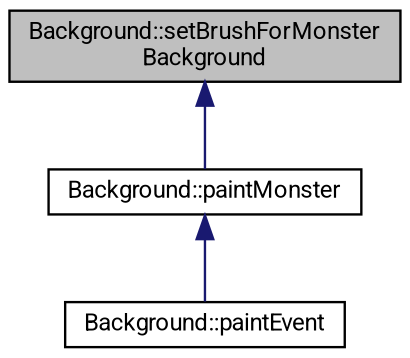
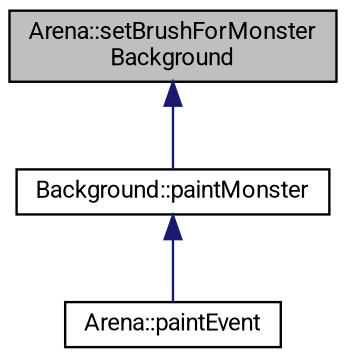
(205, 46) -> (173, 46)
(205, 325) -> (173, 325)
